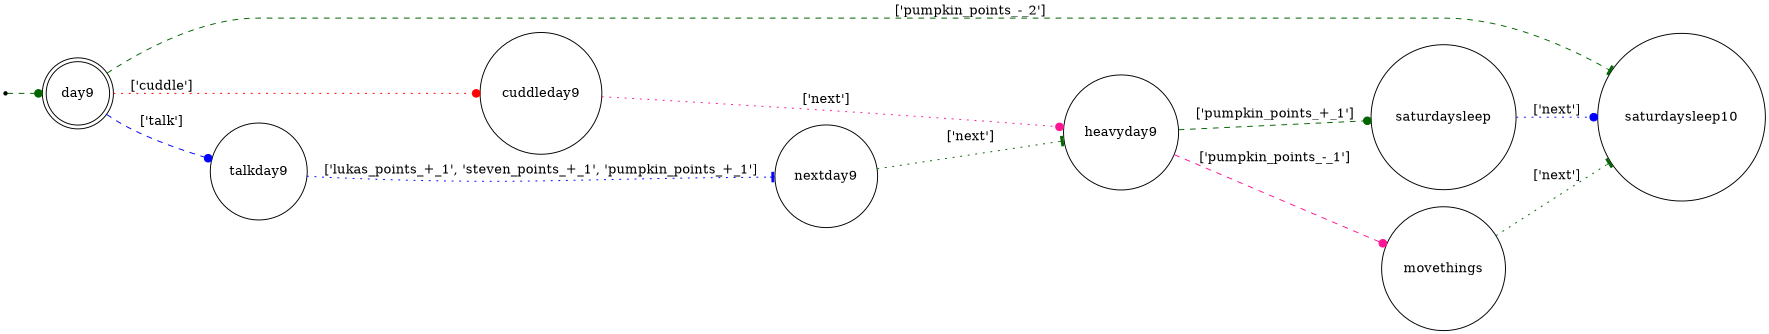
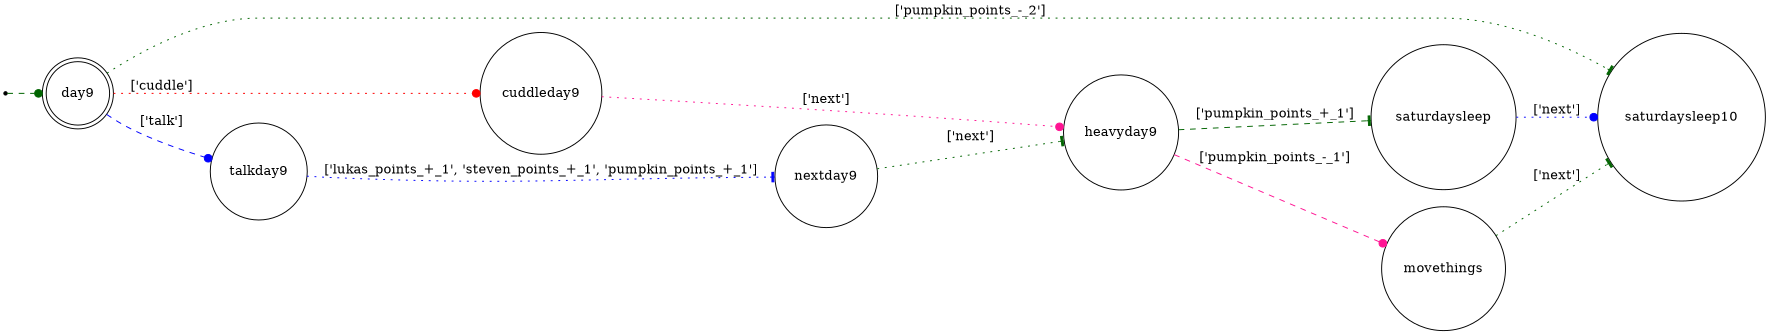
(856, 18) -> (856, 18)
(1271, 125) -> (1272, 125)
